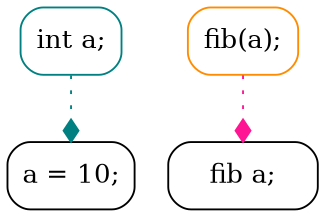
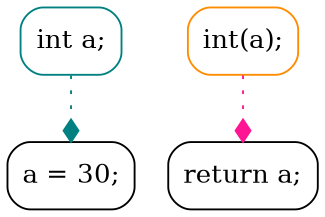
(243, 41) -> (243, 41)
(71, 176) -> (71, 176)
(243, 176) -> (243, 176)
